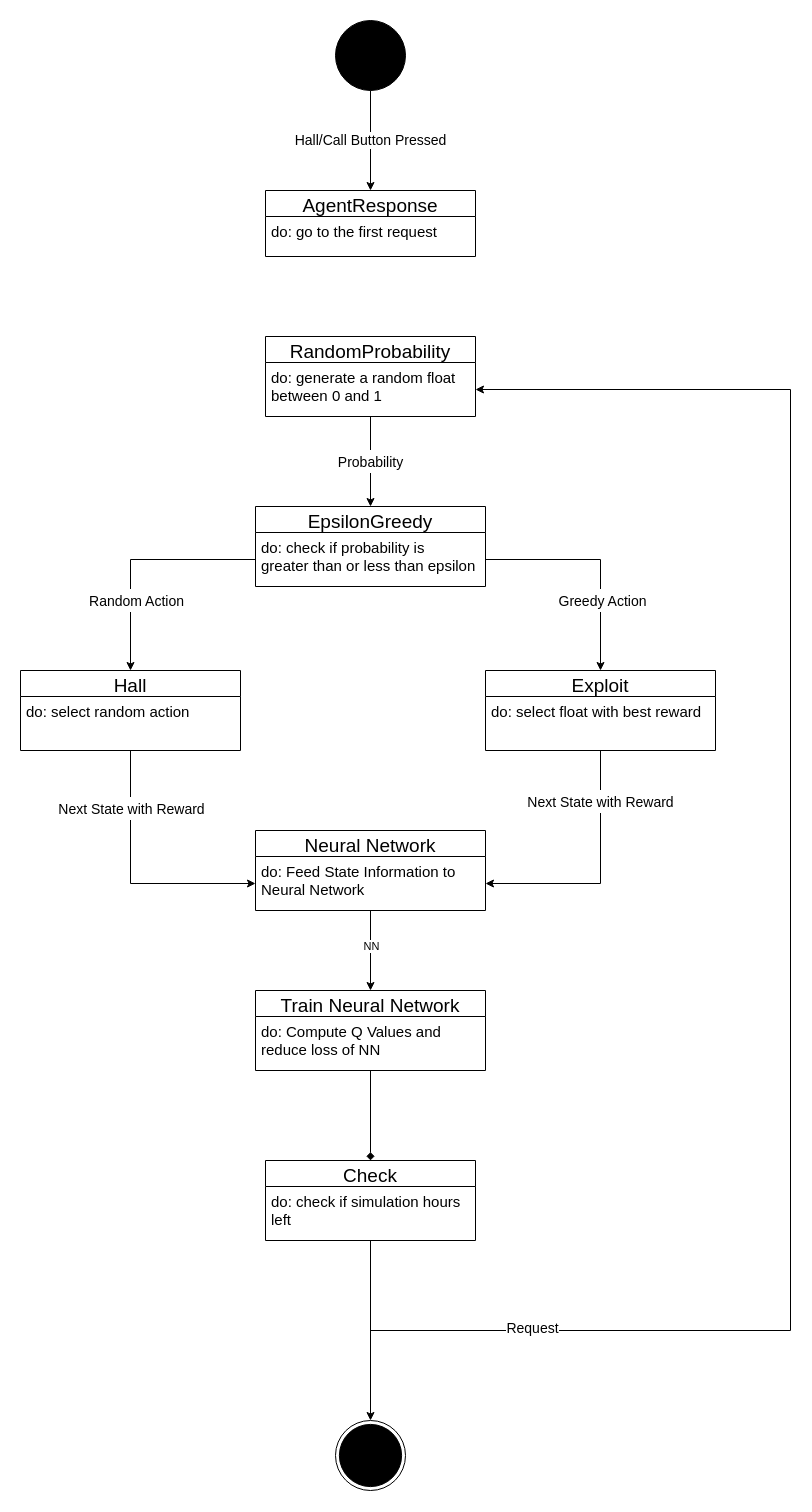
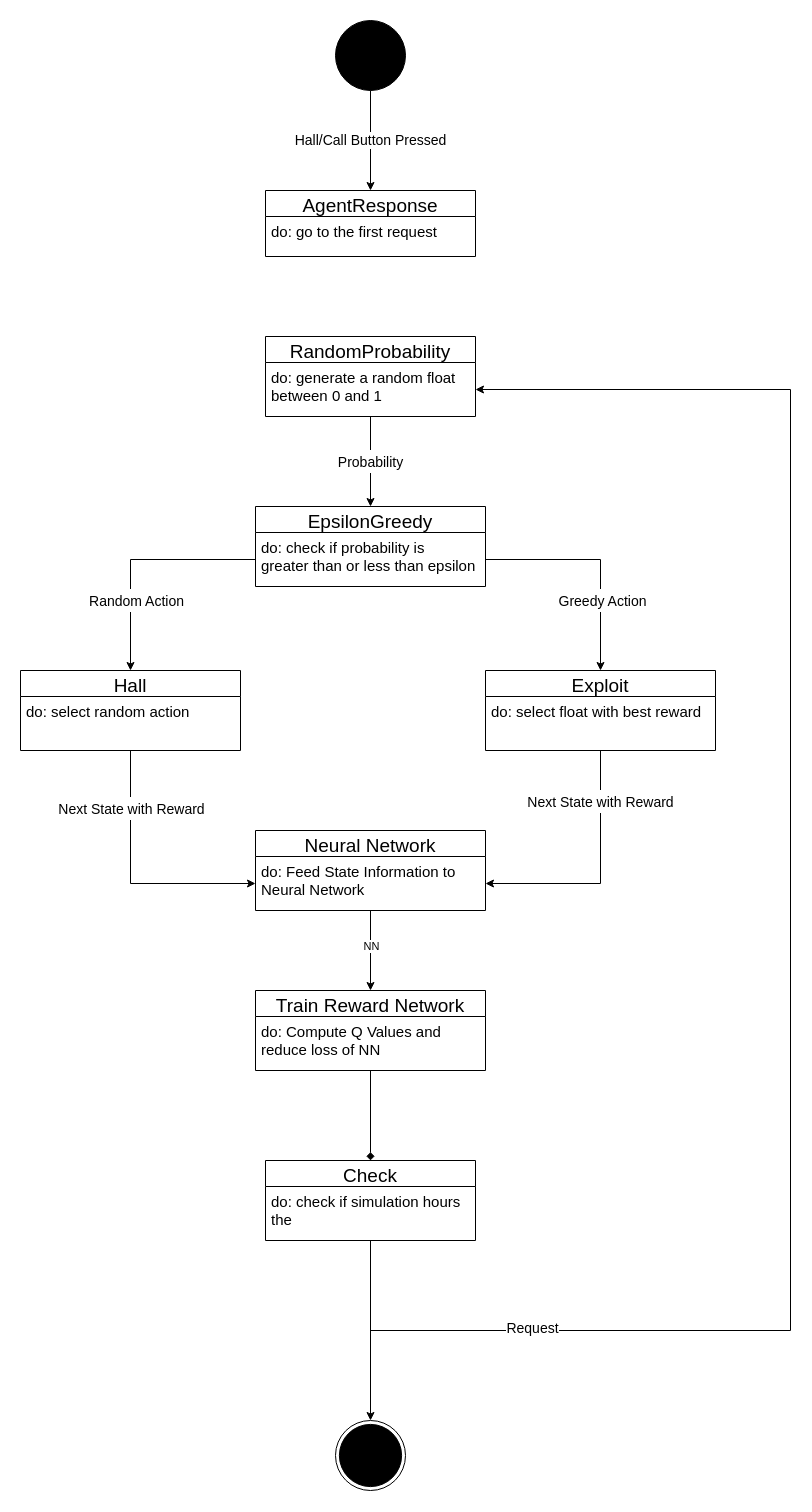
(370, 1005) -> (370, 1005)
(375, 1202) -> (375, 1202)
